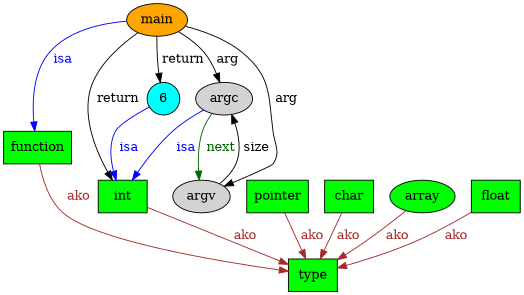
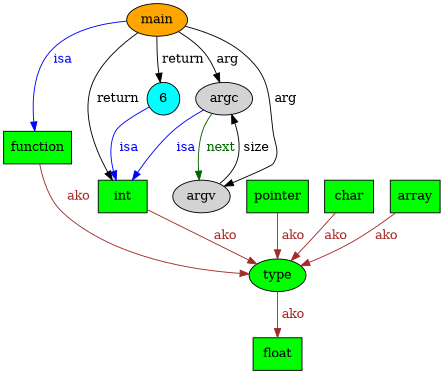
(422, 197) -> (415, 197)
(411, 243) -> (278, 310)
(313, 275) -> (278, 275)
